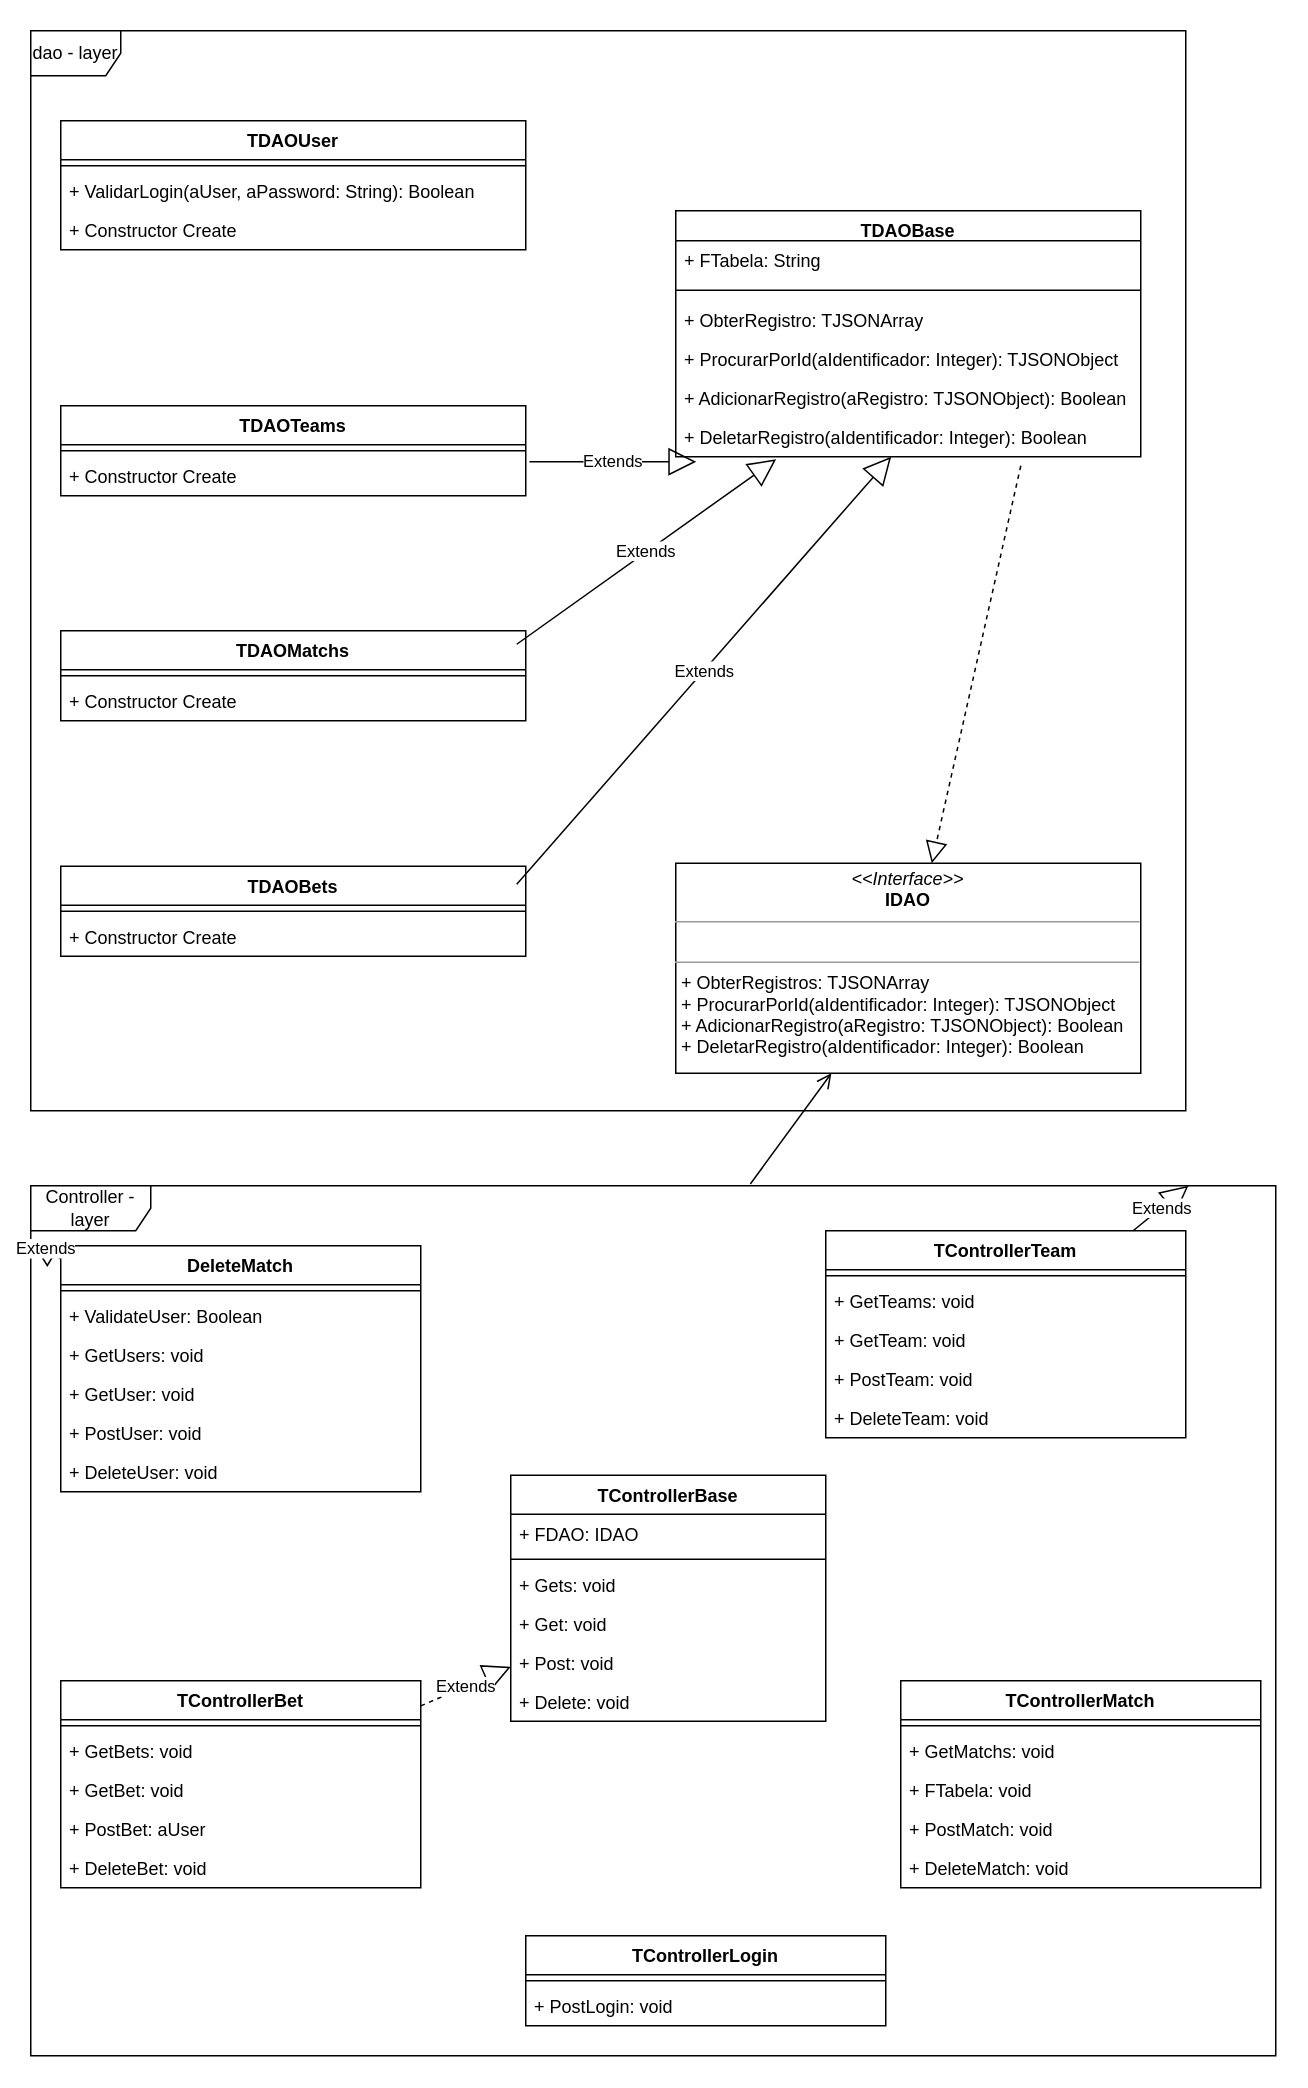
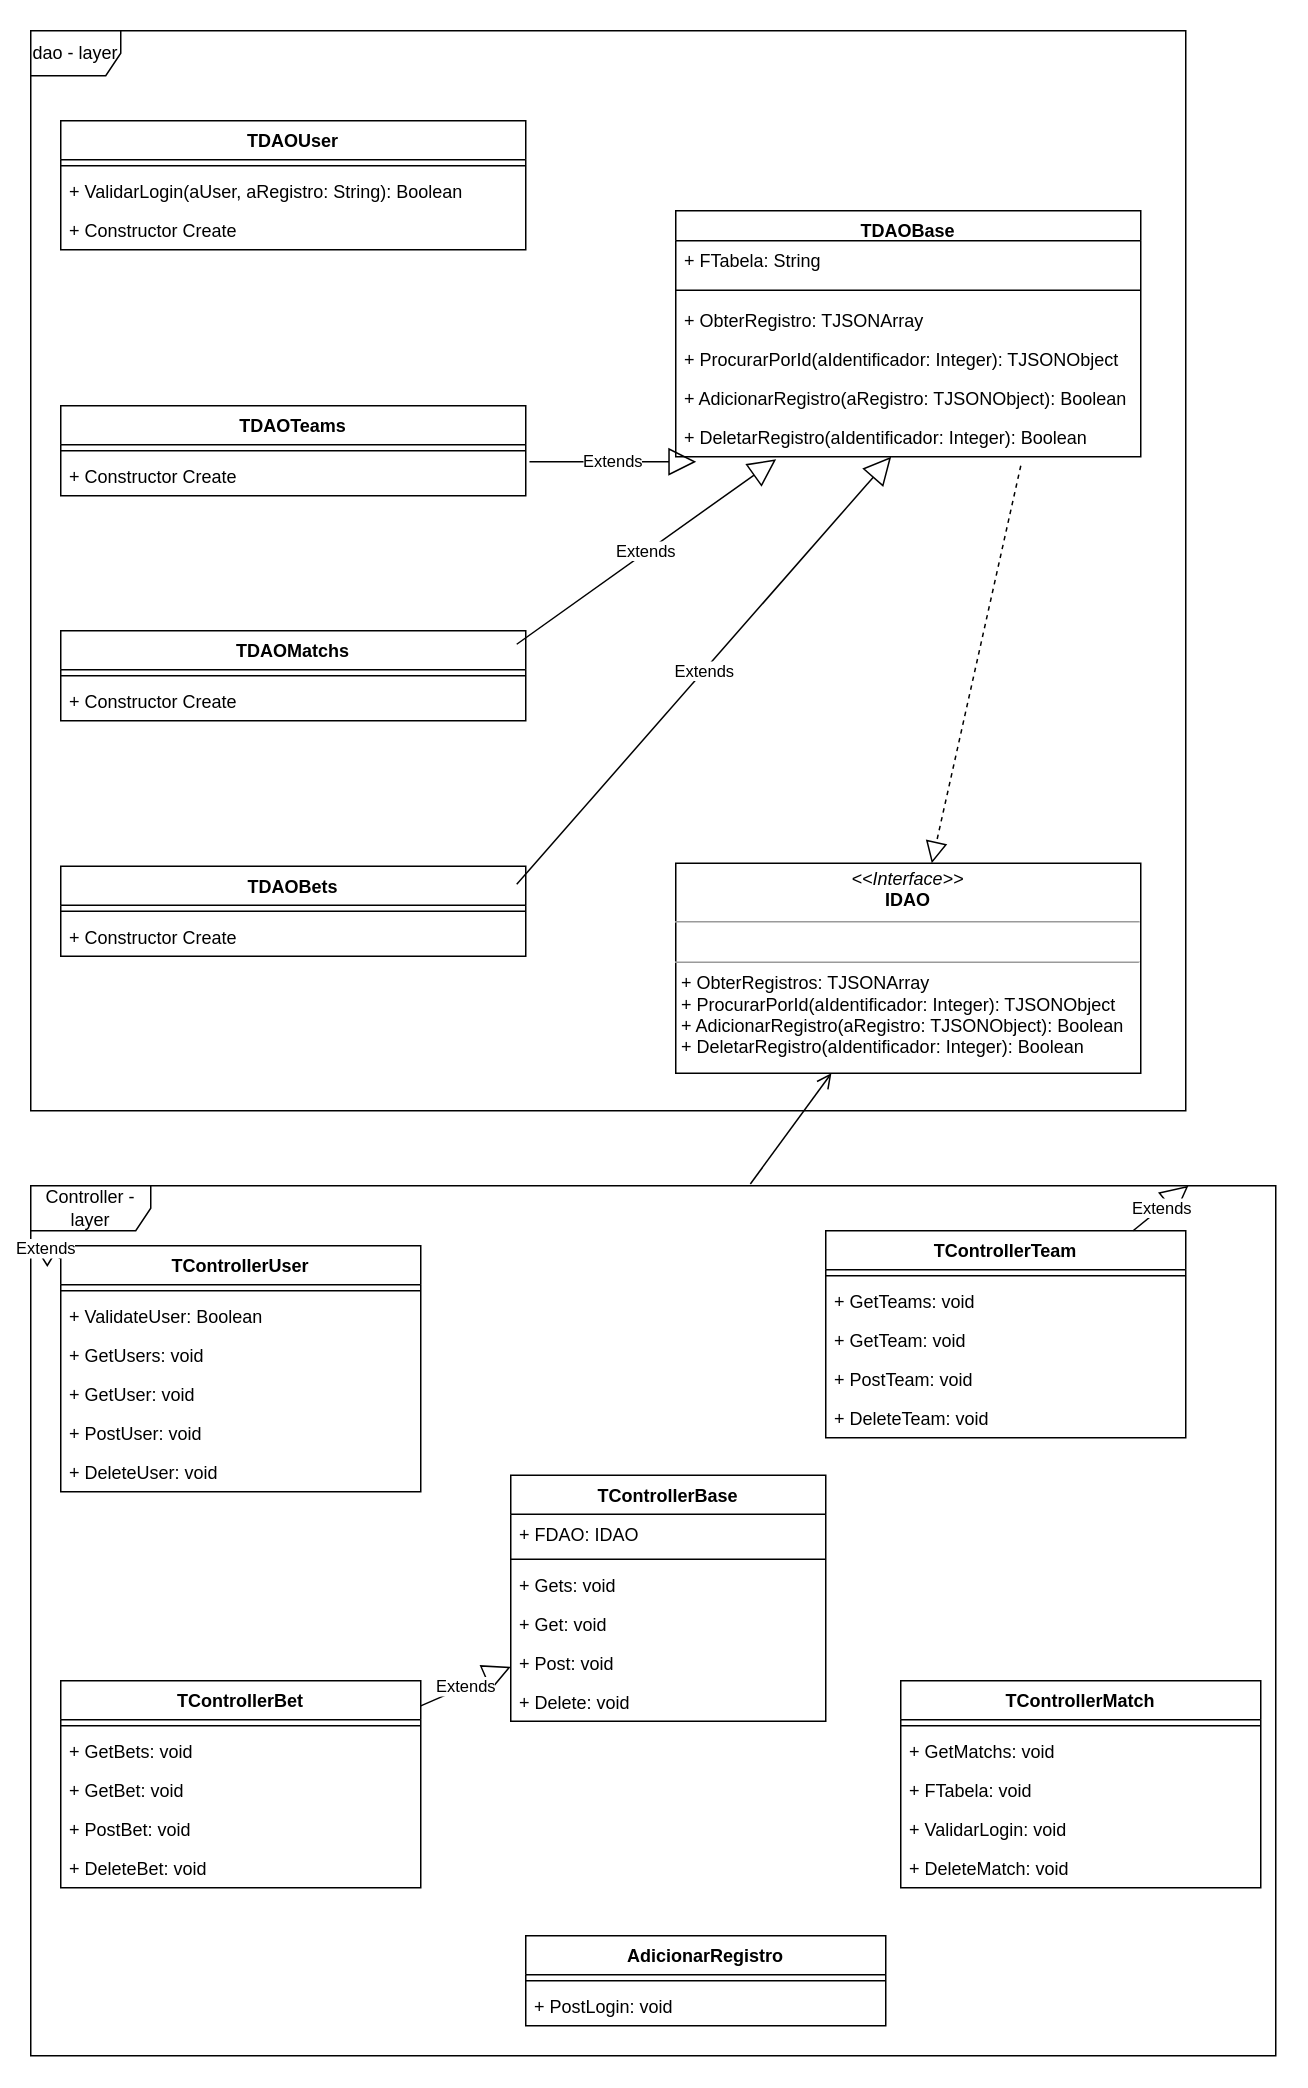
(288, 192) -> (286, 192)
(240, 1266) -> (240, 1266)
(430, 1702) -> (430, 1702)
(143, 1830) -> (135, 1830)
(985, 1830) -> (993, 1830)
(705, 1956) -> (705, 1956)
